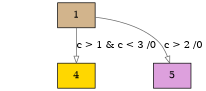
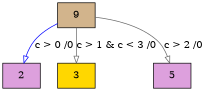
(76, 15) -> (76, 15)
none -> (22, 76)
(76, 76) -> (76, 76)
